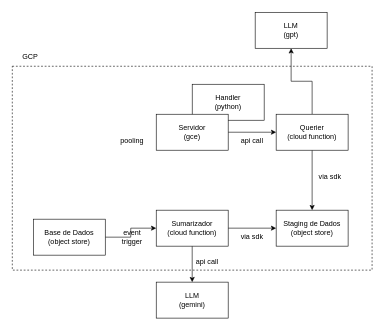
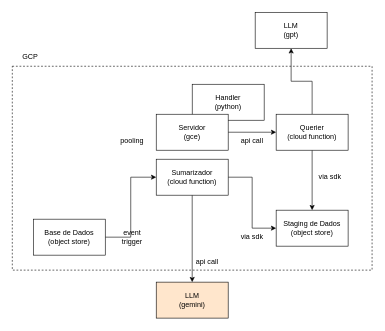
(192, 228) -> (192, 177)
(192, 300) -> (192, 300)
